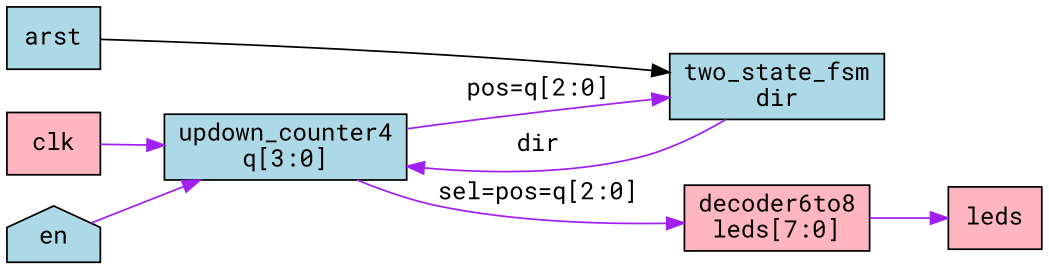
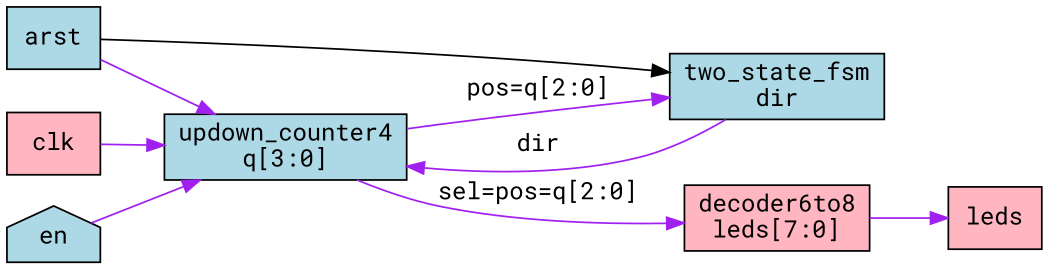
none -> (150, 83)
